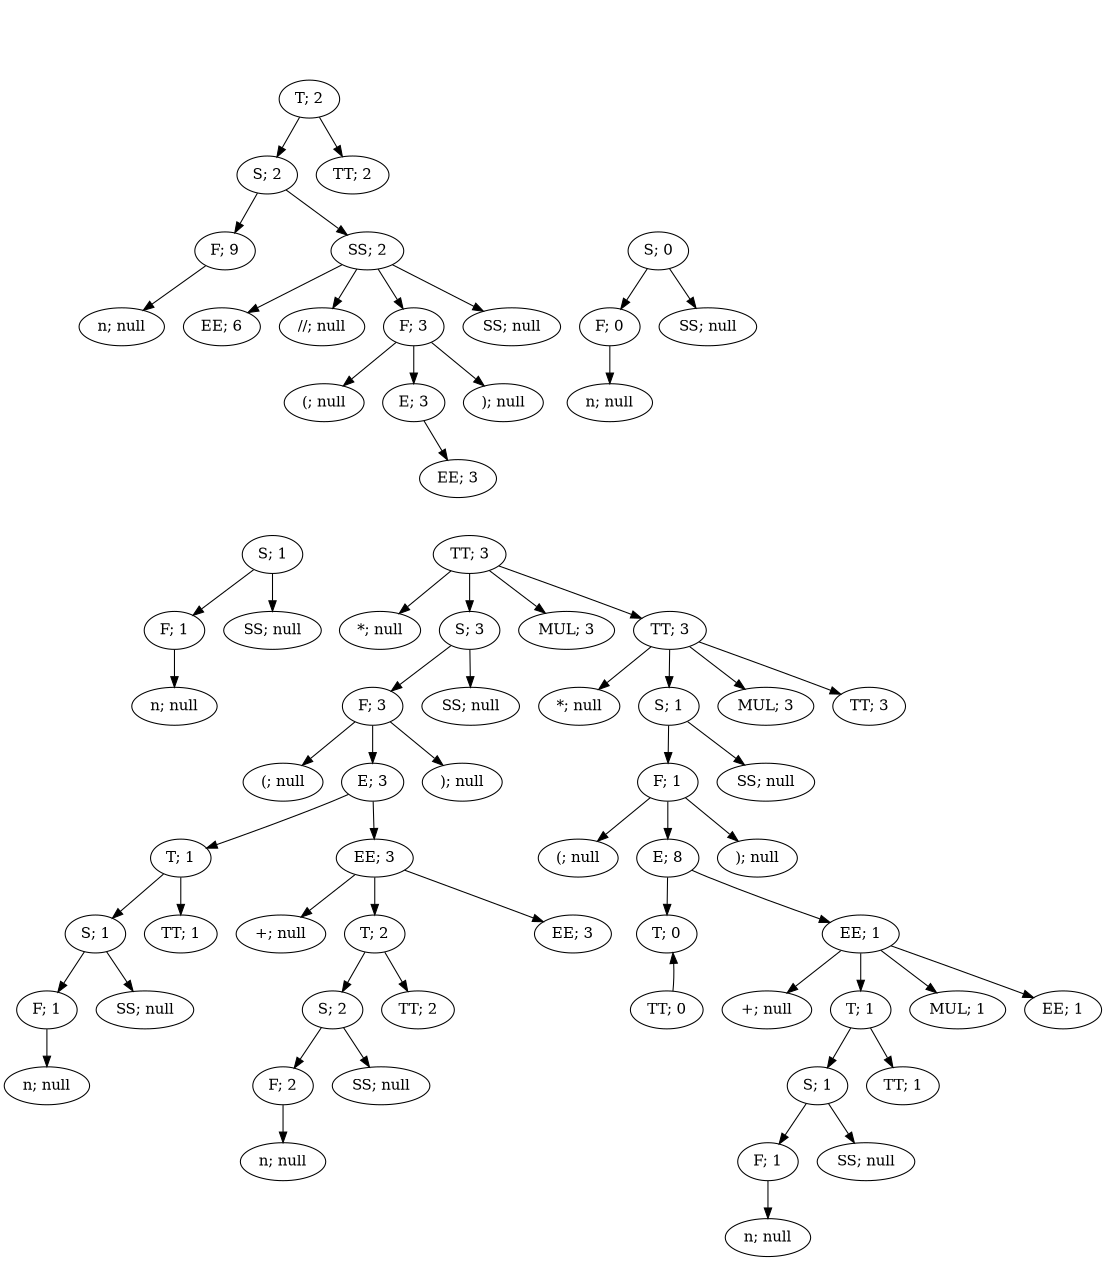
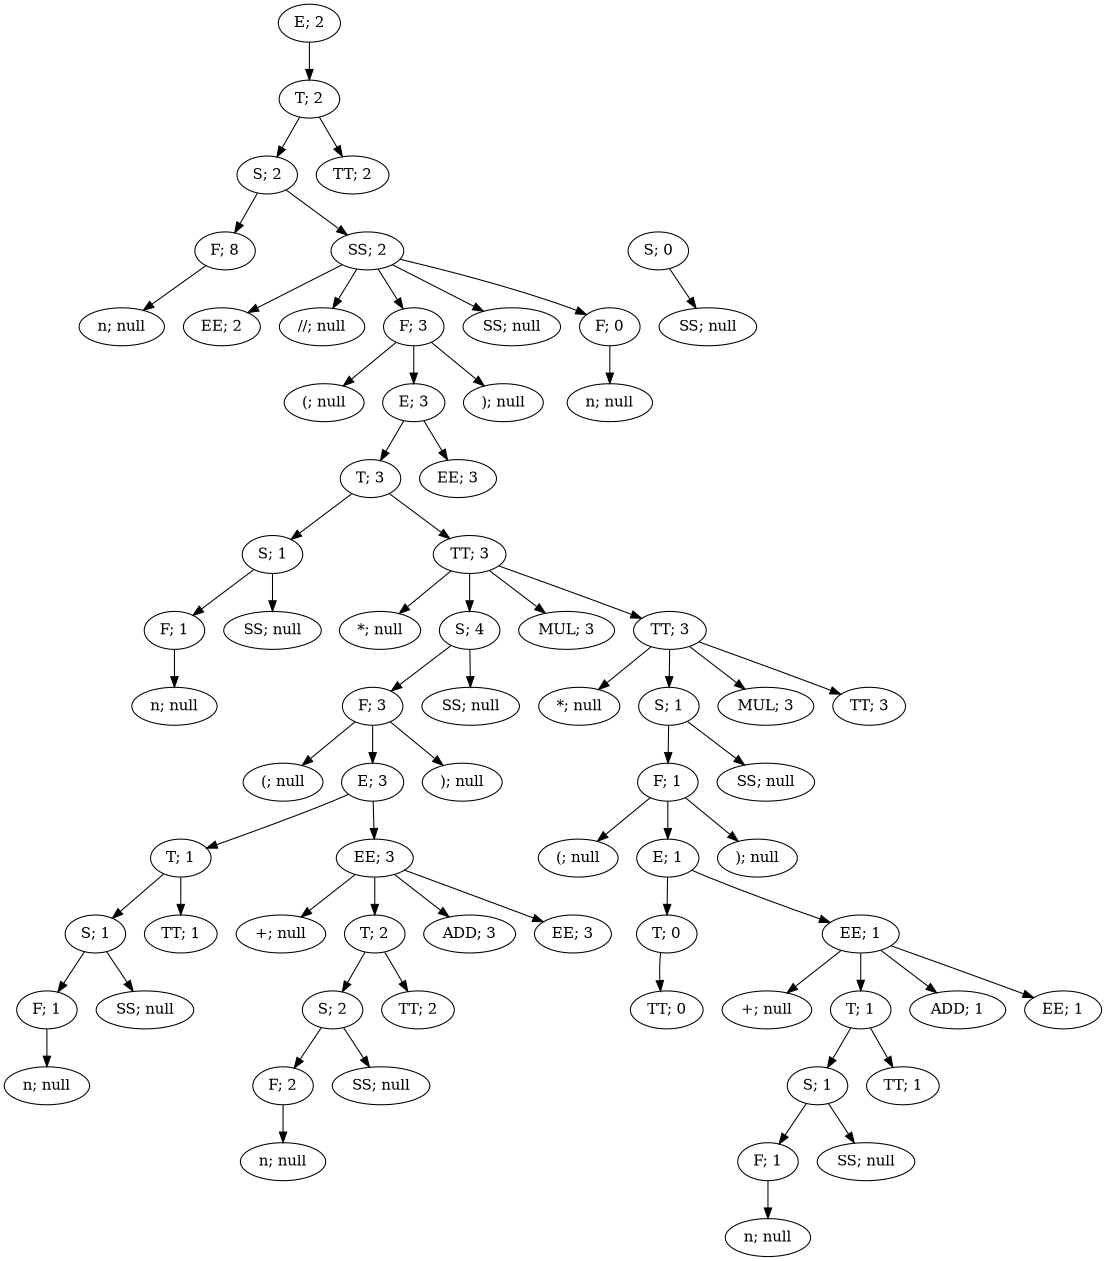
none -> (309, 23)
(225, 251) -> (225, 251)
(637, 284) -> (489, 282)
(222, 327) -> (222, 327)
none -> (371, 479)
(470, 630) -> (470, 630)
(668, 858) -> (668, 858)
none -> (470, 934)
(674, 977) -> (660, 967)
(958, 1010) -> (958, 1010)
